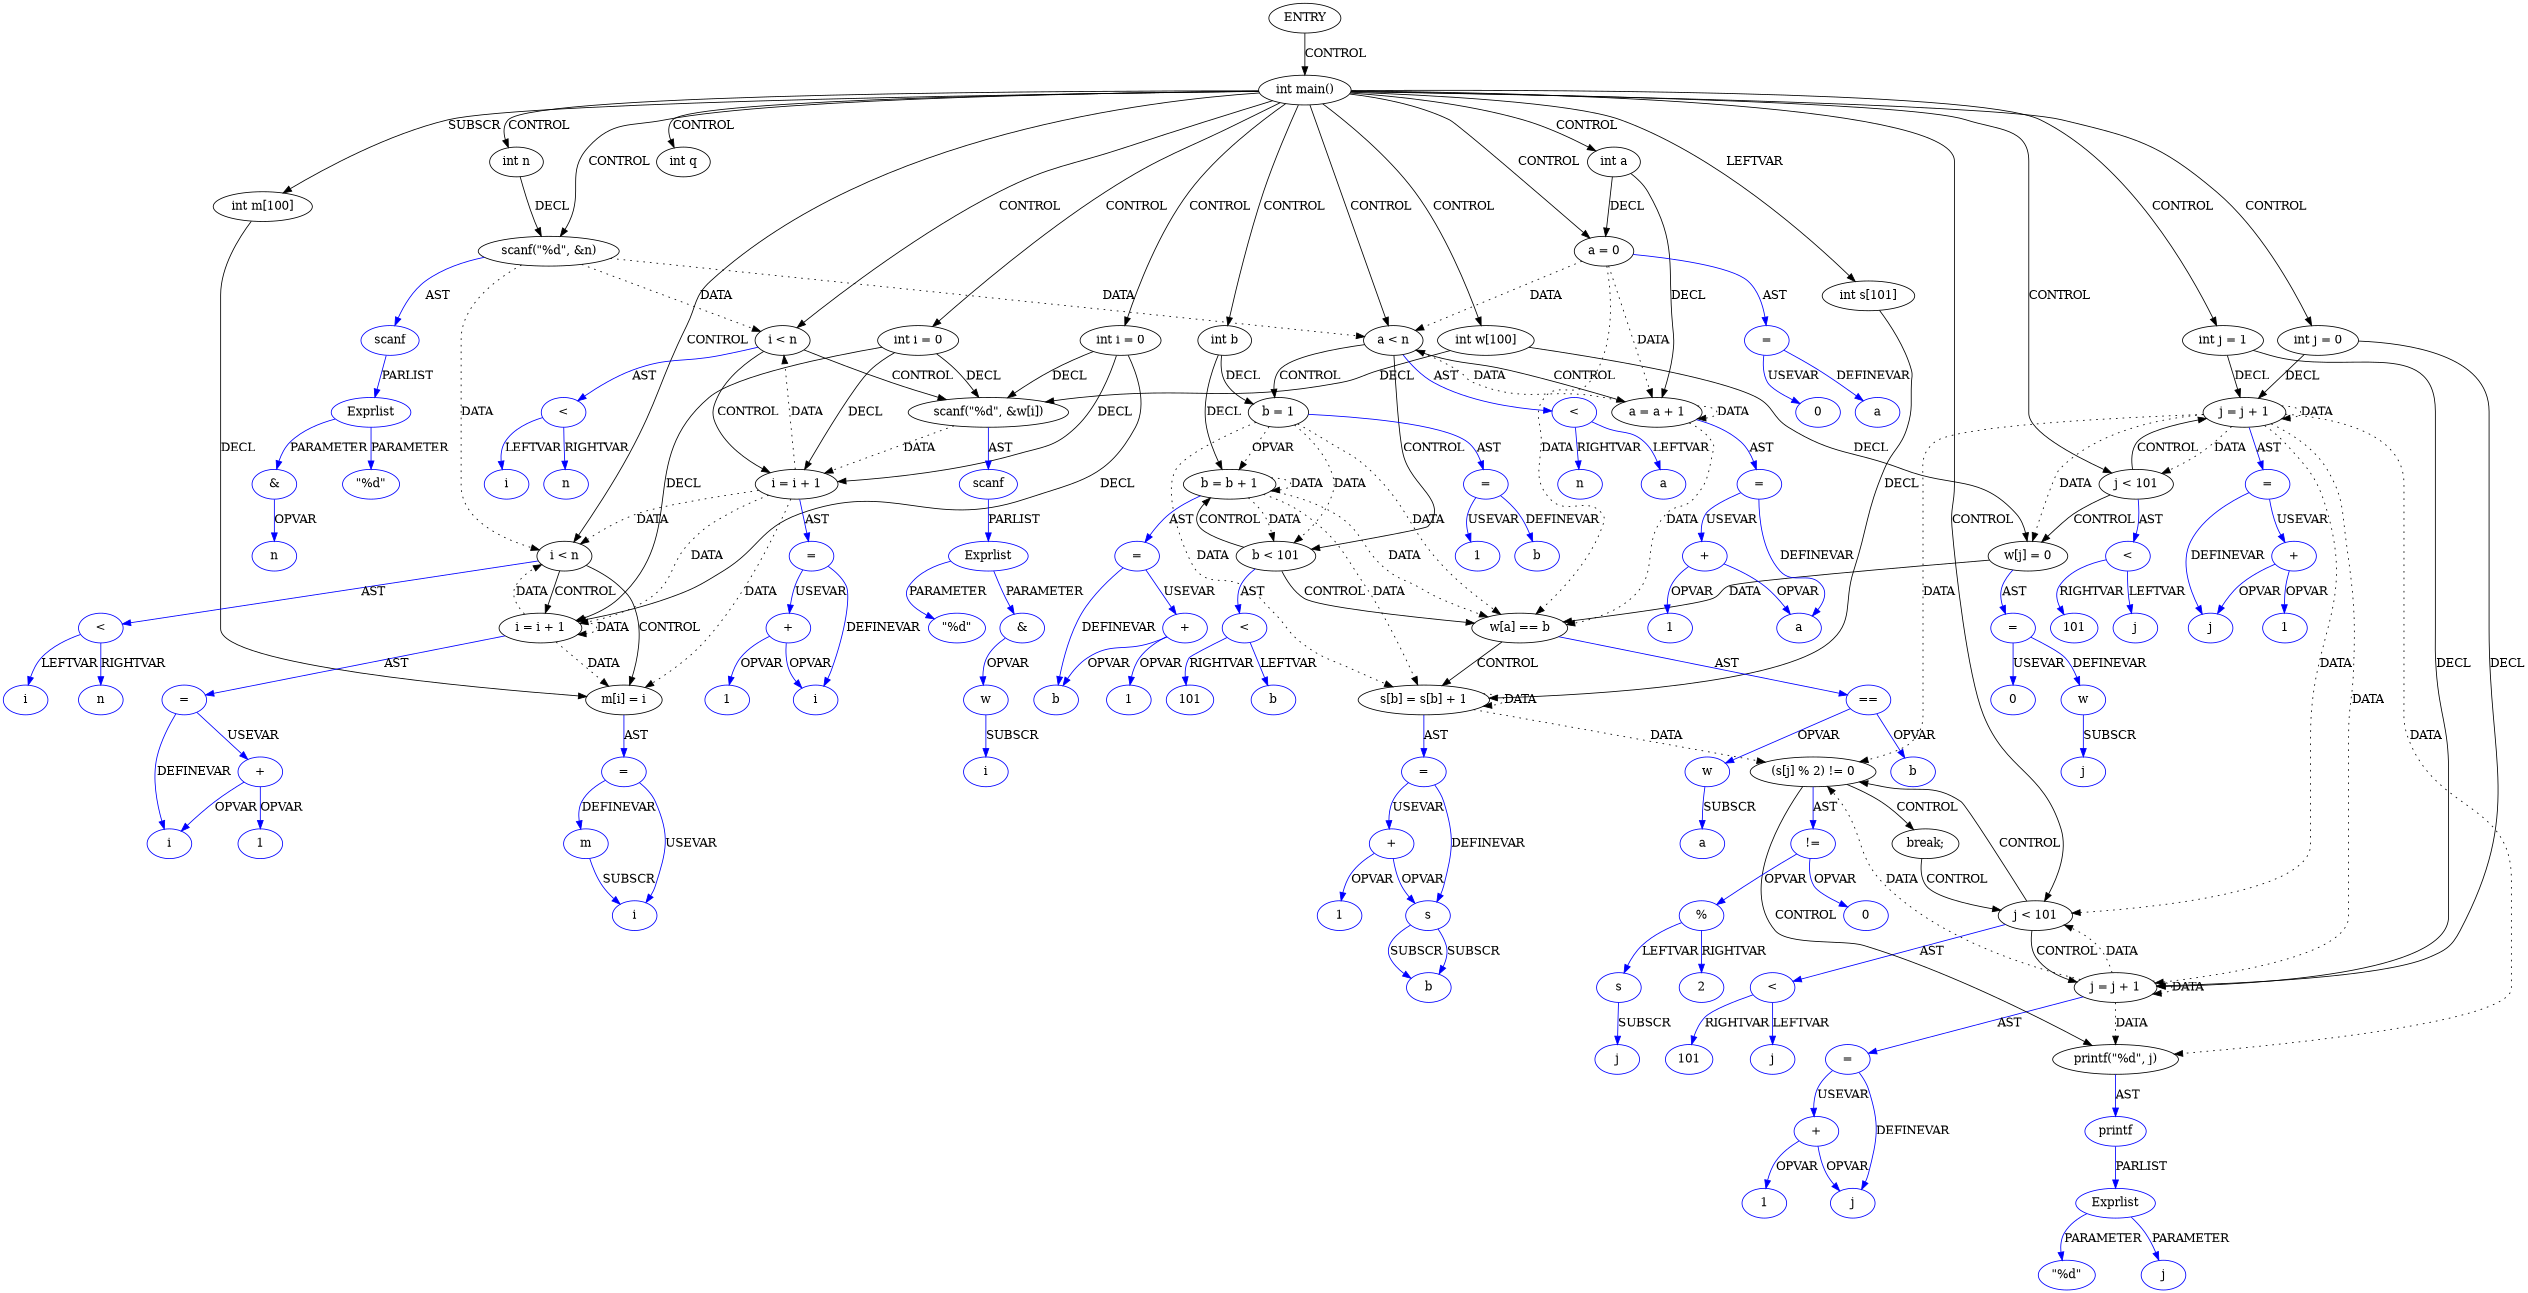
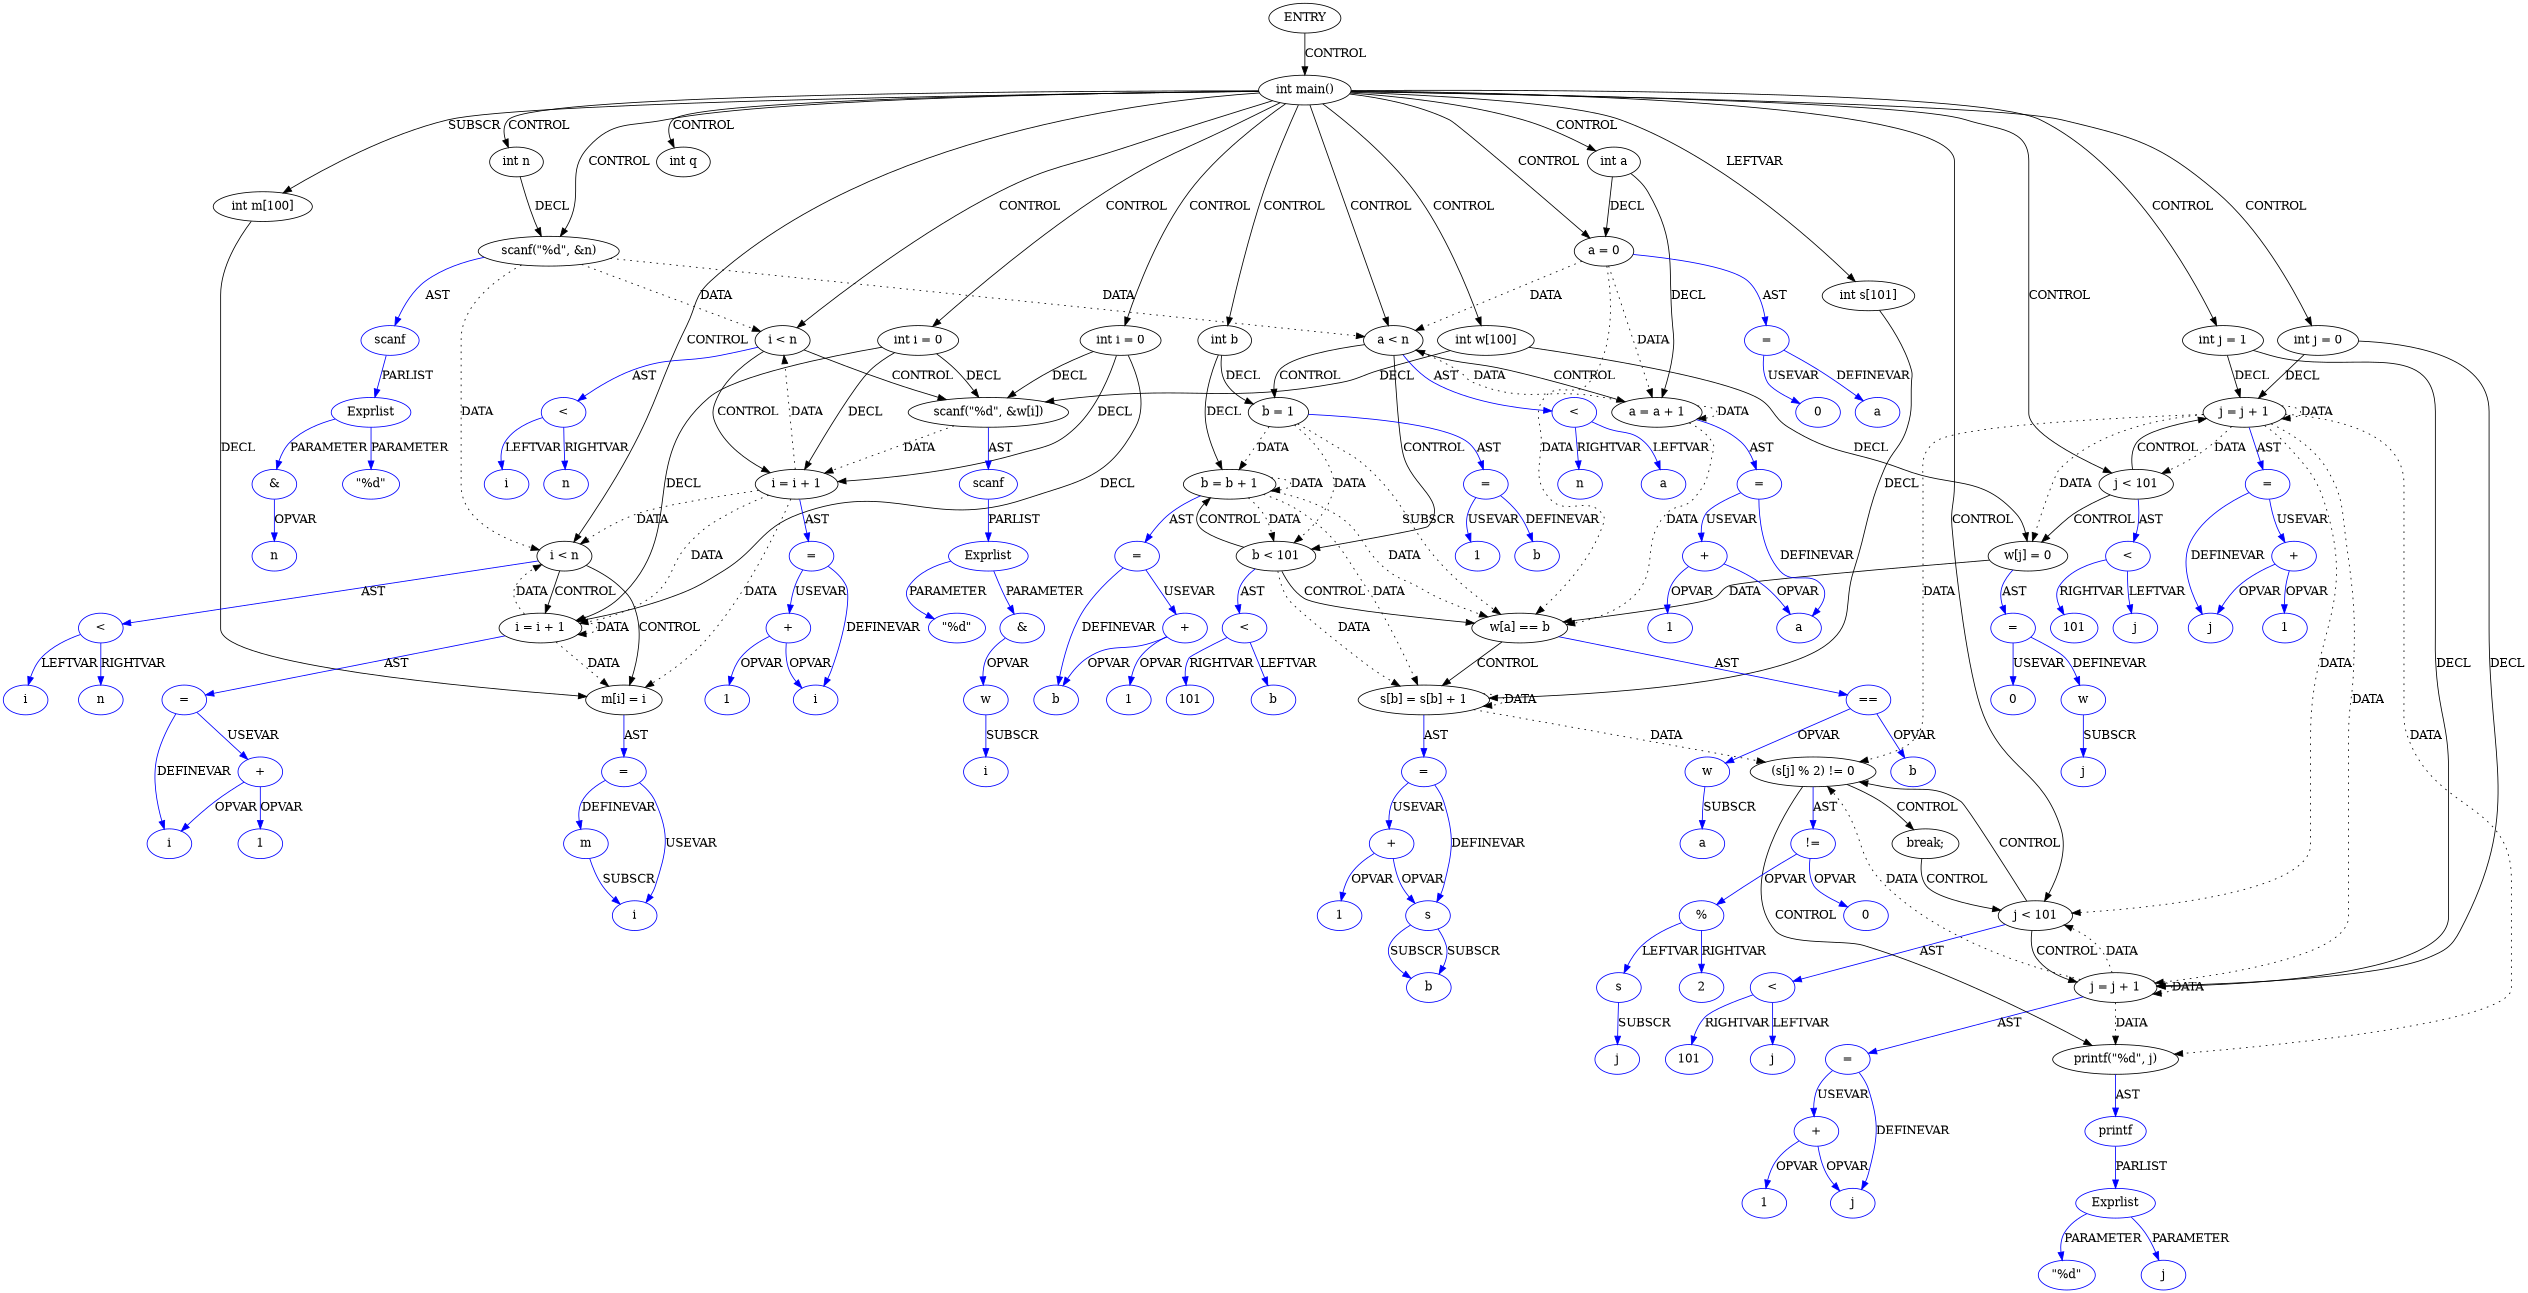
(1273, 448) -> (1273, 448)
(1428, 520) -> (1428, 520)
(1207, 578) -> (1327, 633)
